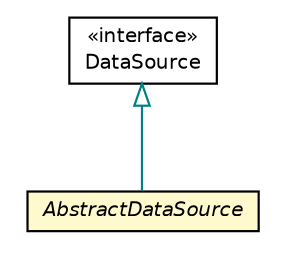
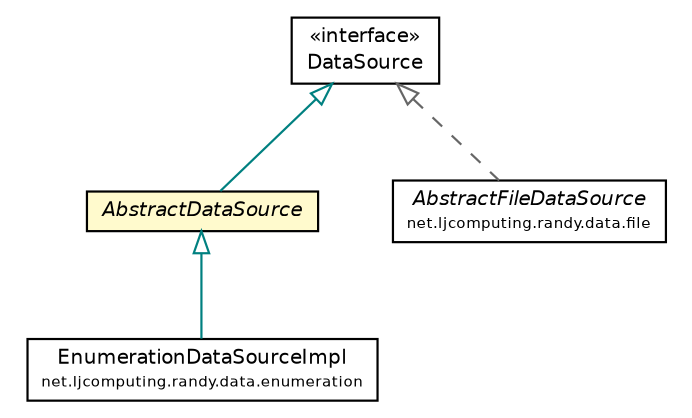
none -> (529, 211)
none -> (201, 370)
